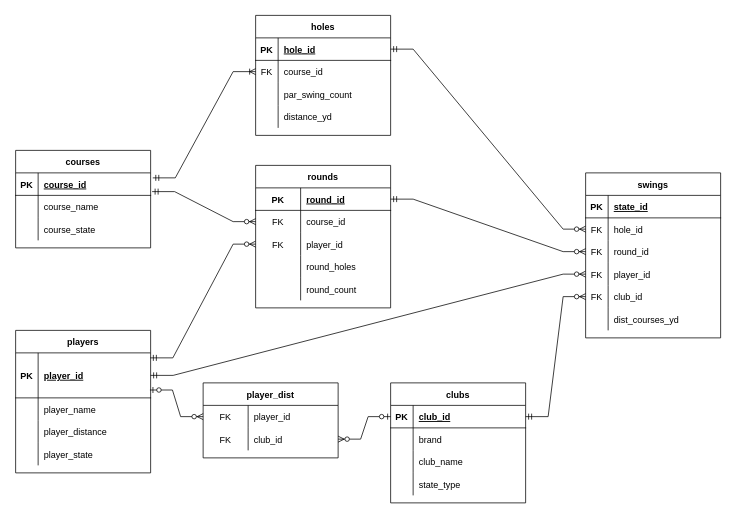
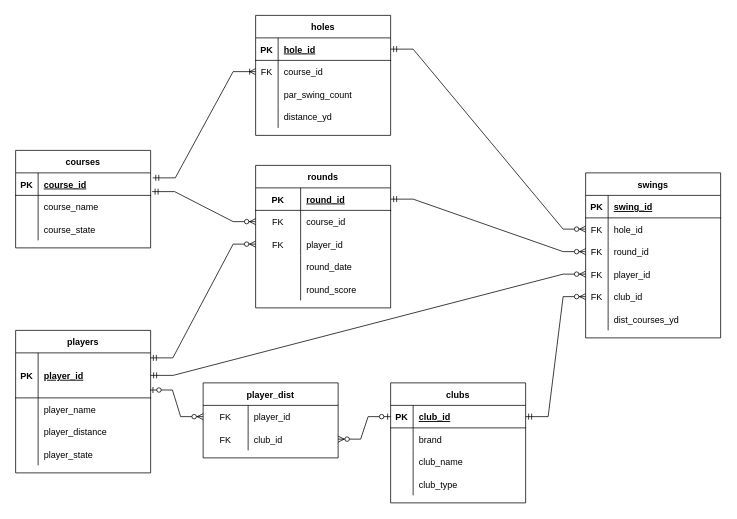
(632, 207) -> (631, 207)
(333, 267) -> (331, 267)
(334, 290) -> (334, 290)
(444, 485) -> (440, 485)
